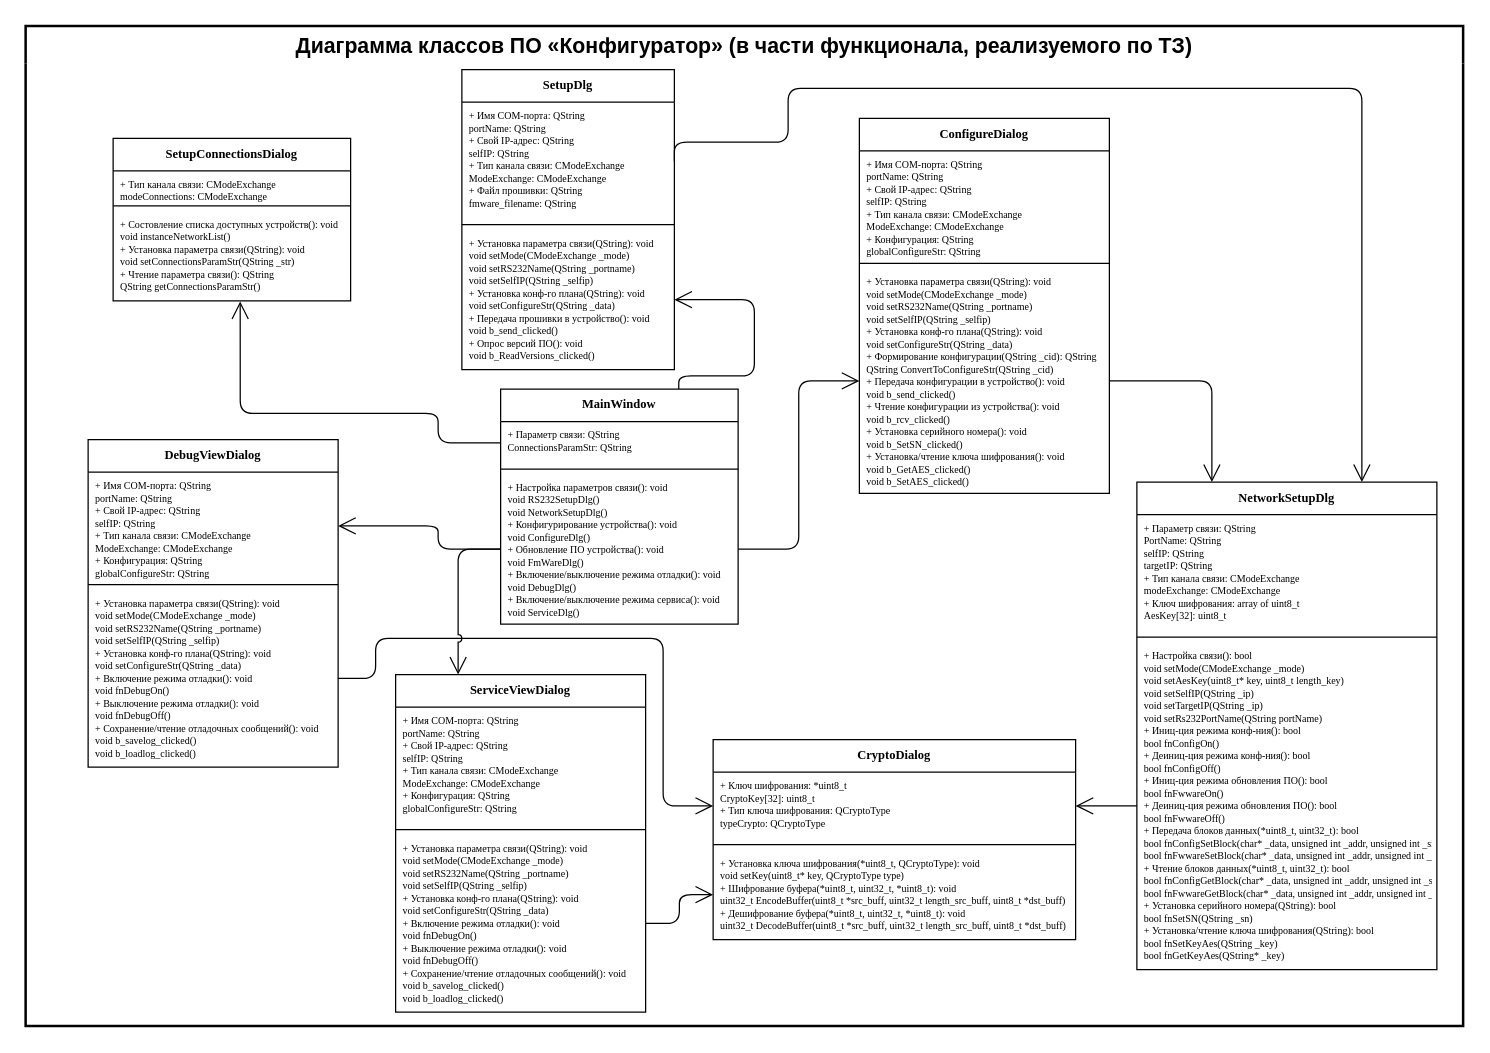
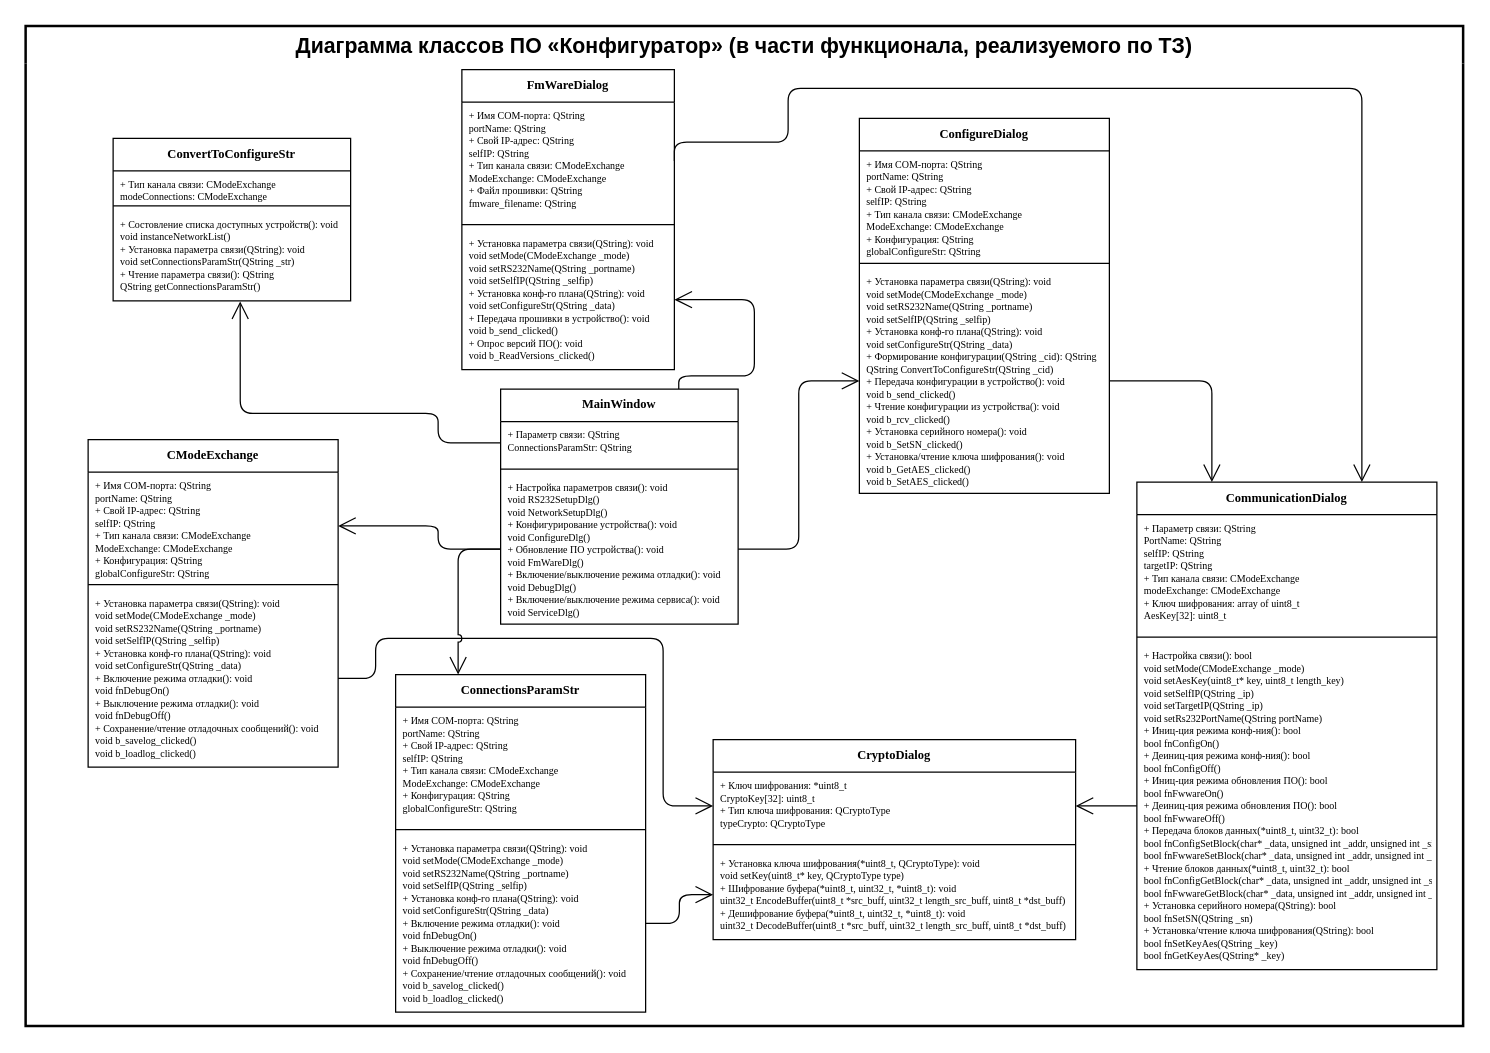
(568, 85) -> (568, 85)
(231, 153) -> (231, 153)
(213, 455) -> (213, 455)
(1286, 497) -> (1286, 497)
(520, 690) -> (520, 690)
